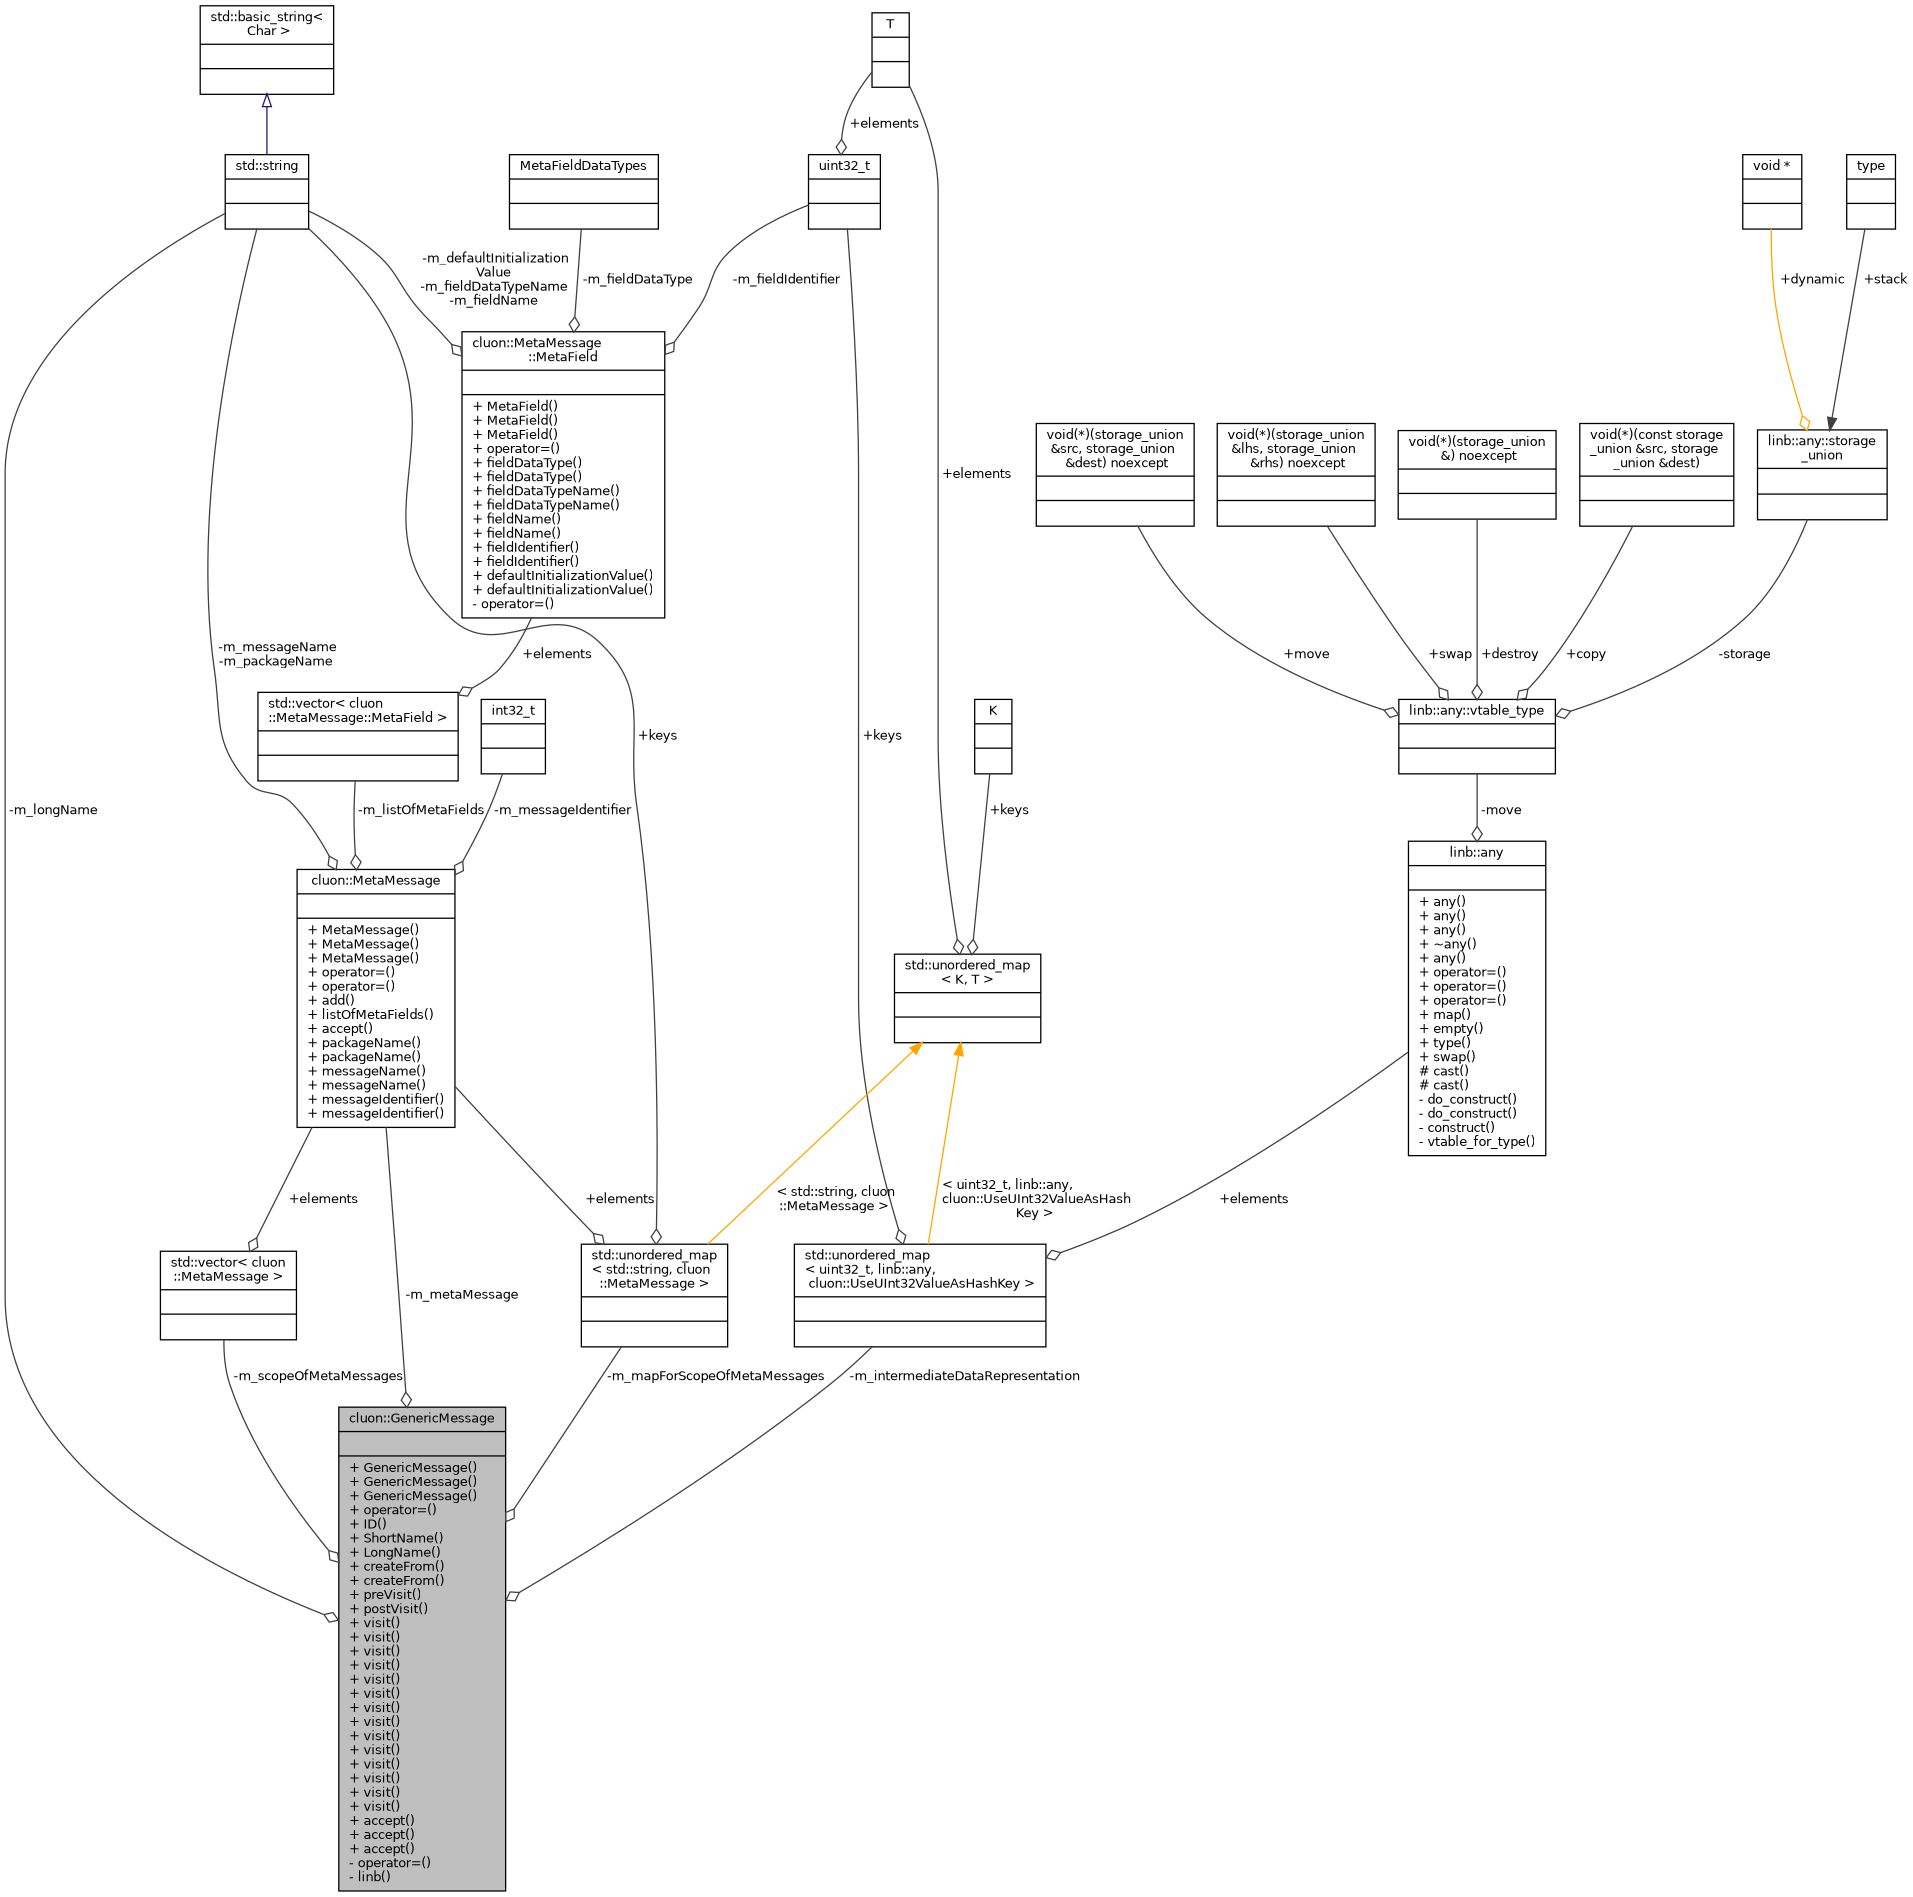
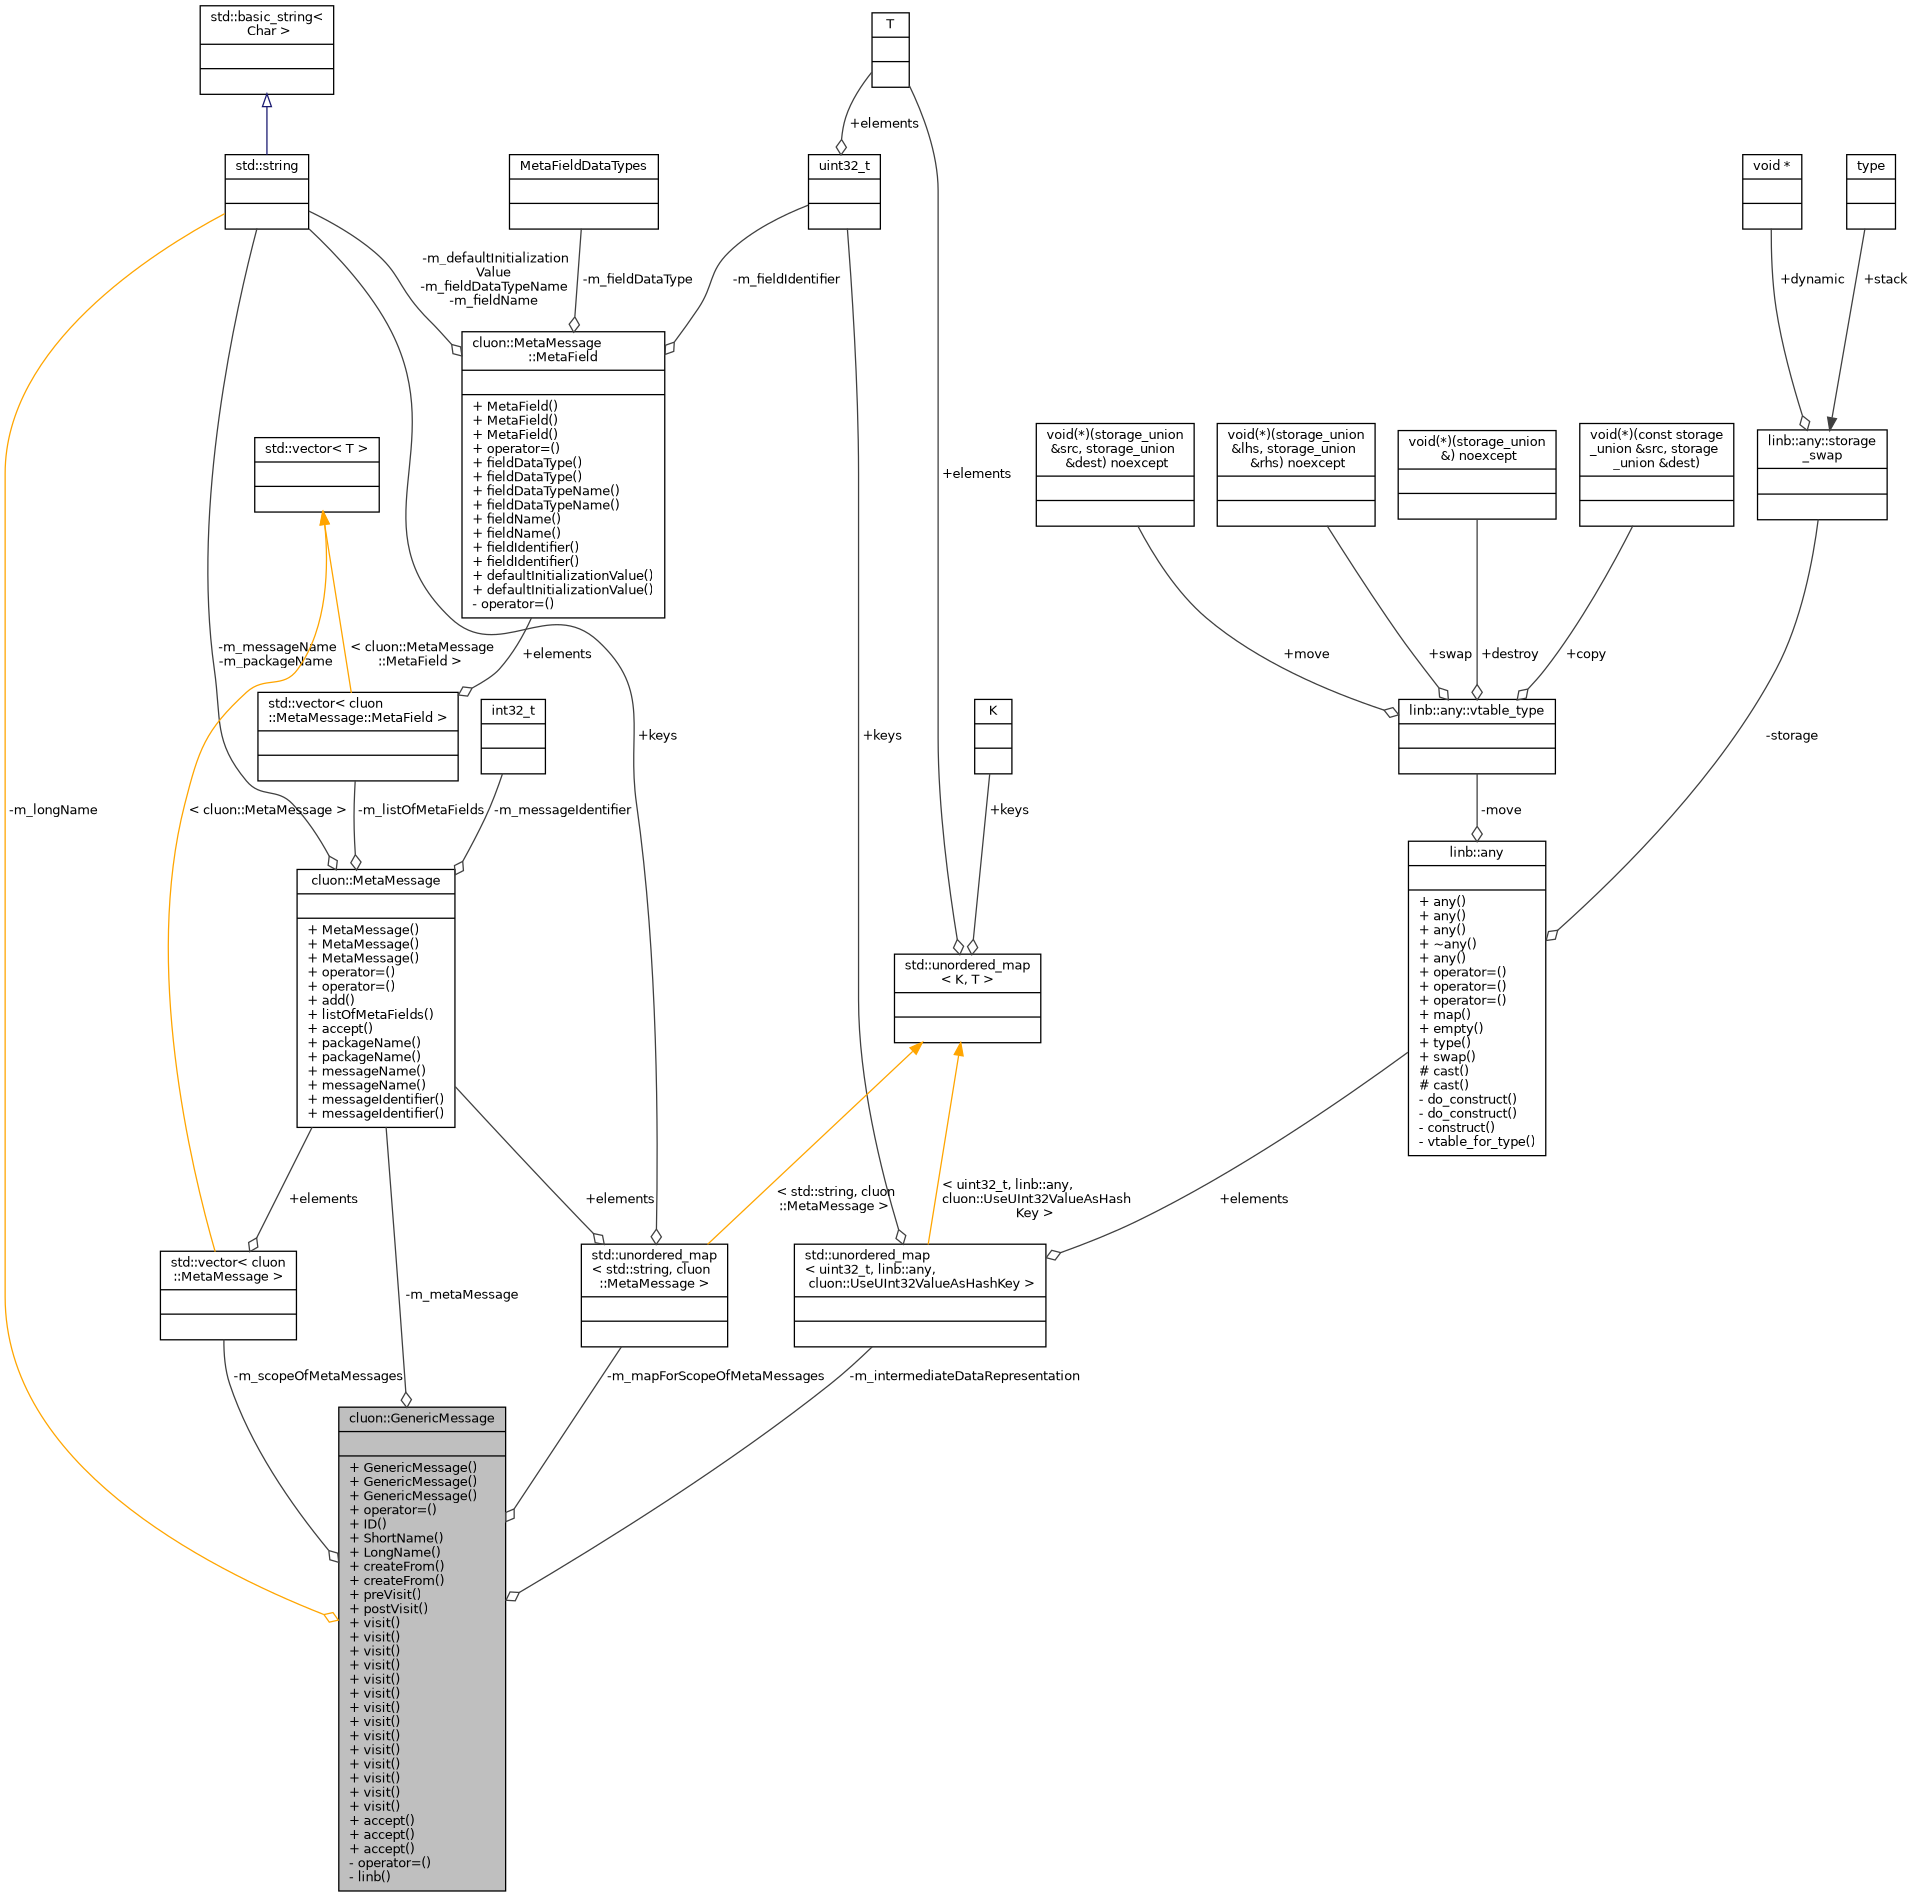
(1779, 323) -> (1779, 323)
(1822, 456) -> (1822, 456)
none -> (317, 475)
(1713, 643) -> (1727, 748)
(5, 945) -> (5, 945)
